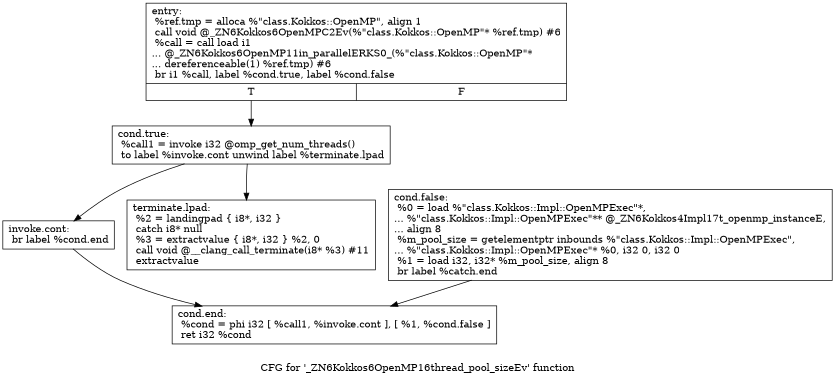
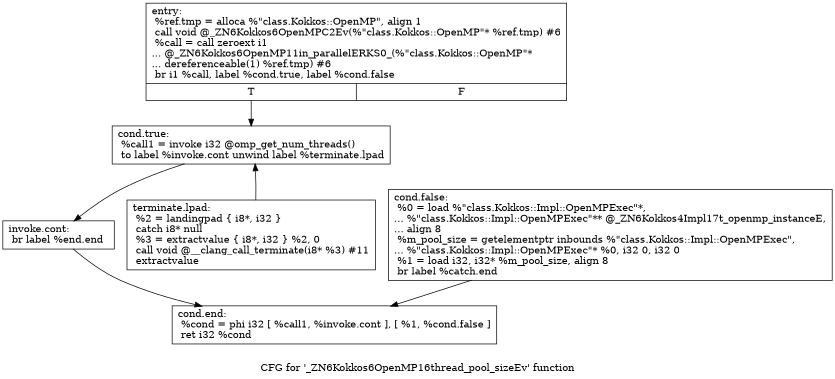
(202, 43) -> (210, 43)
(247, 178) -> (256, 186)
(59, 240) -> (56, 240)
